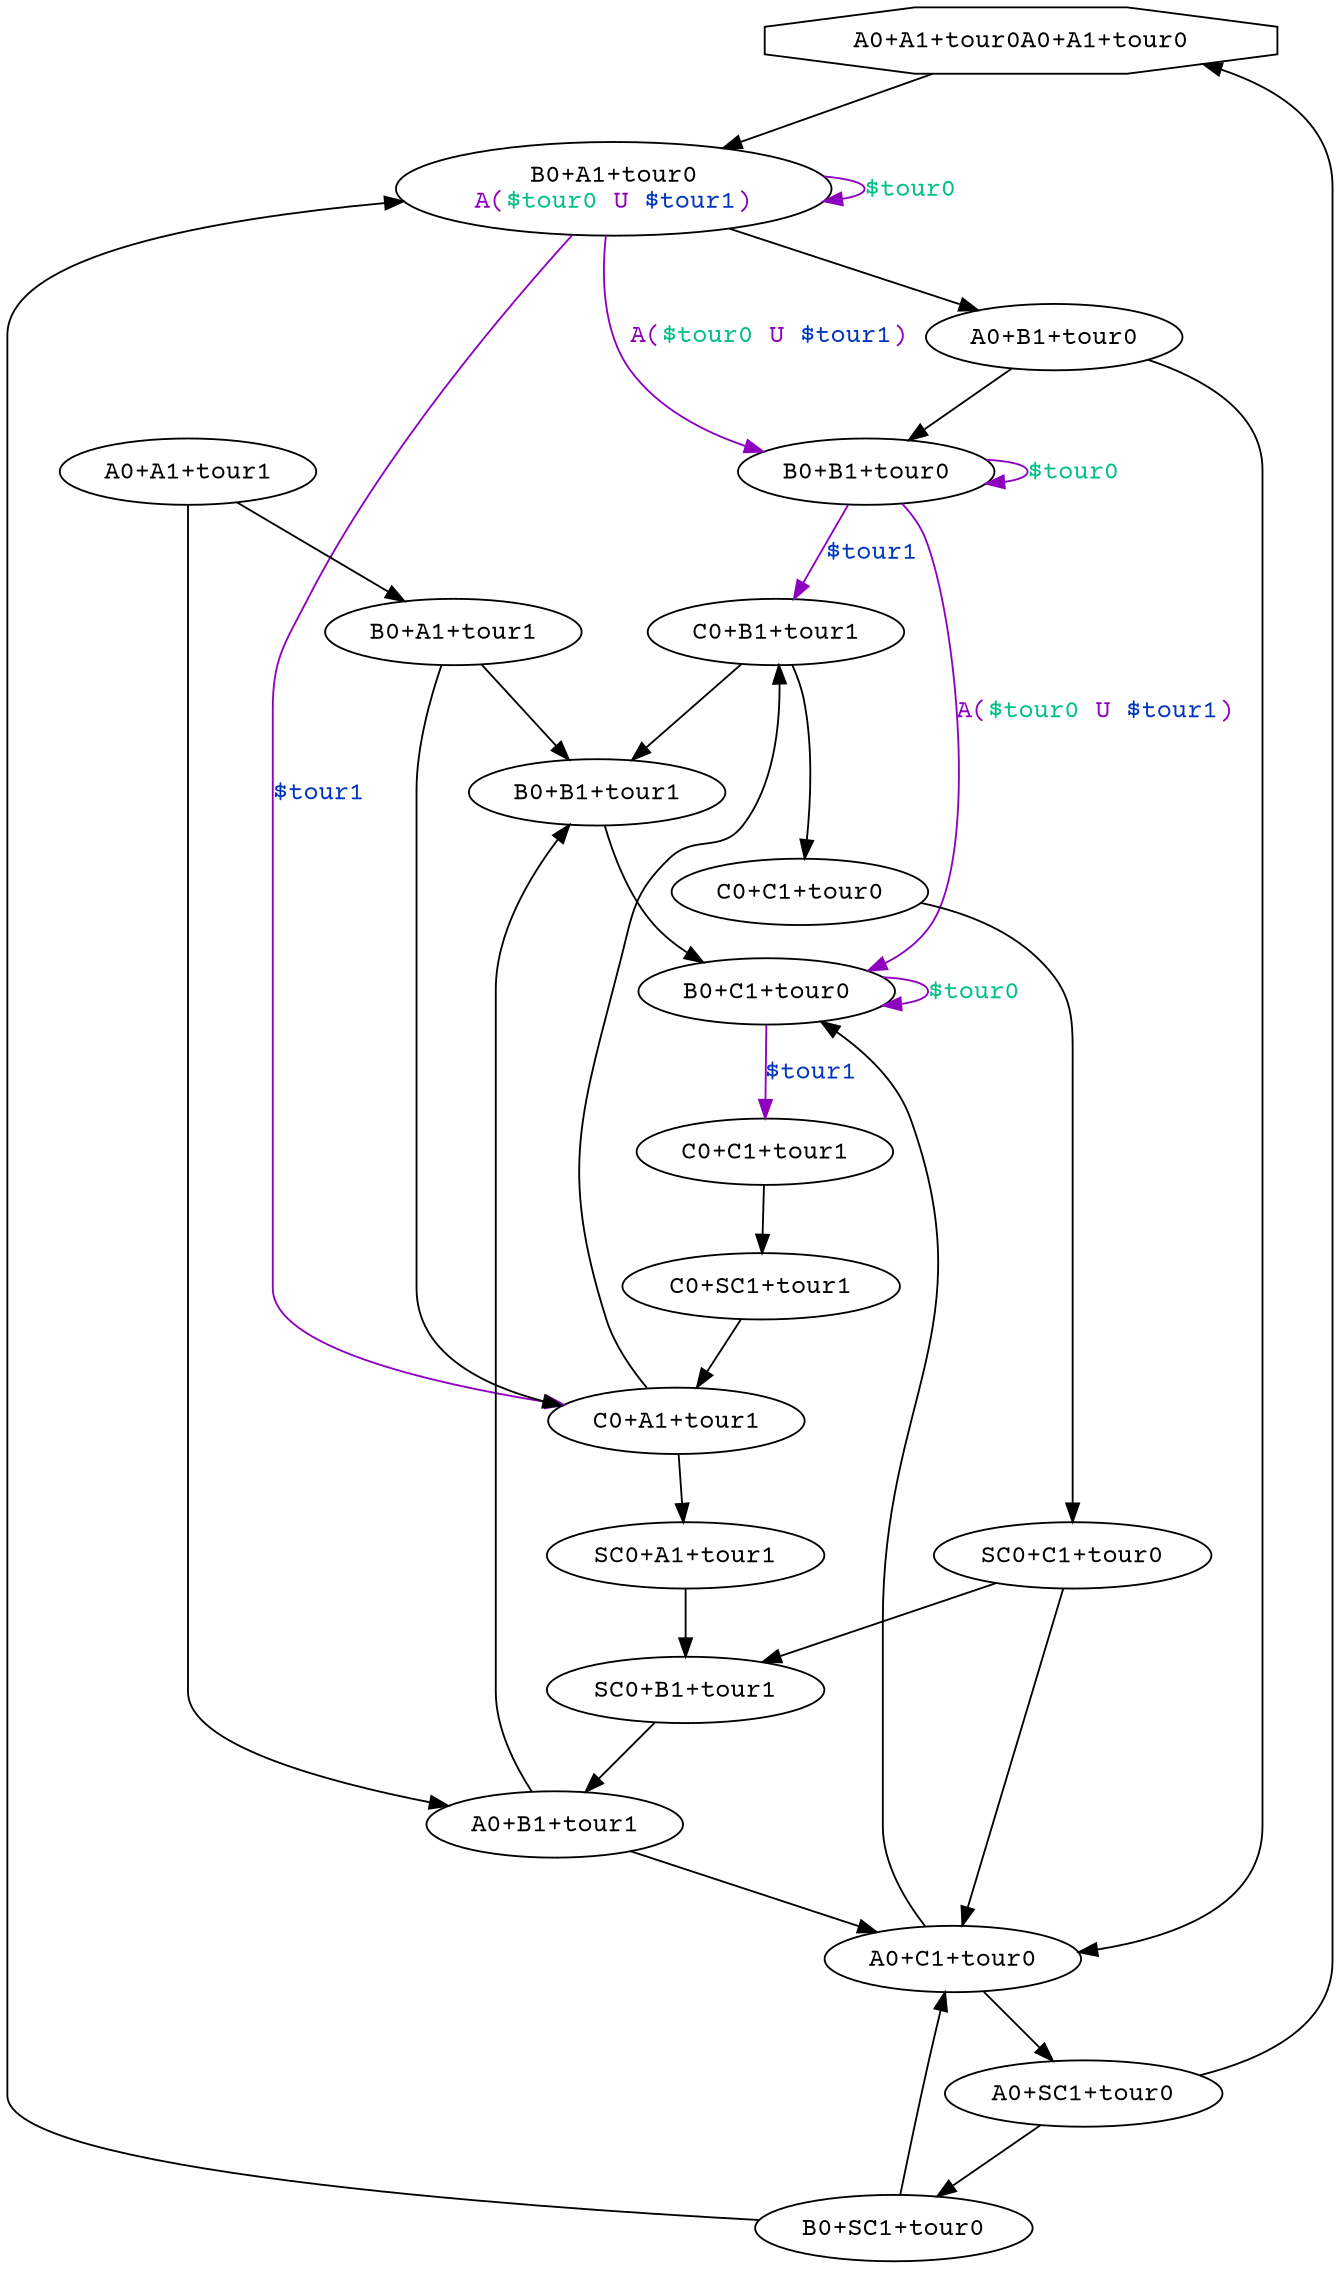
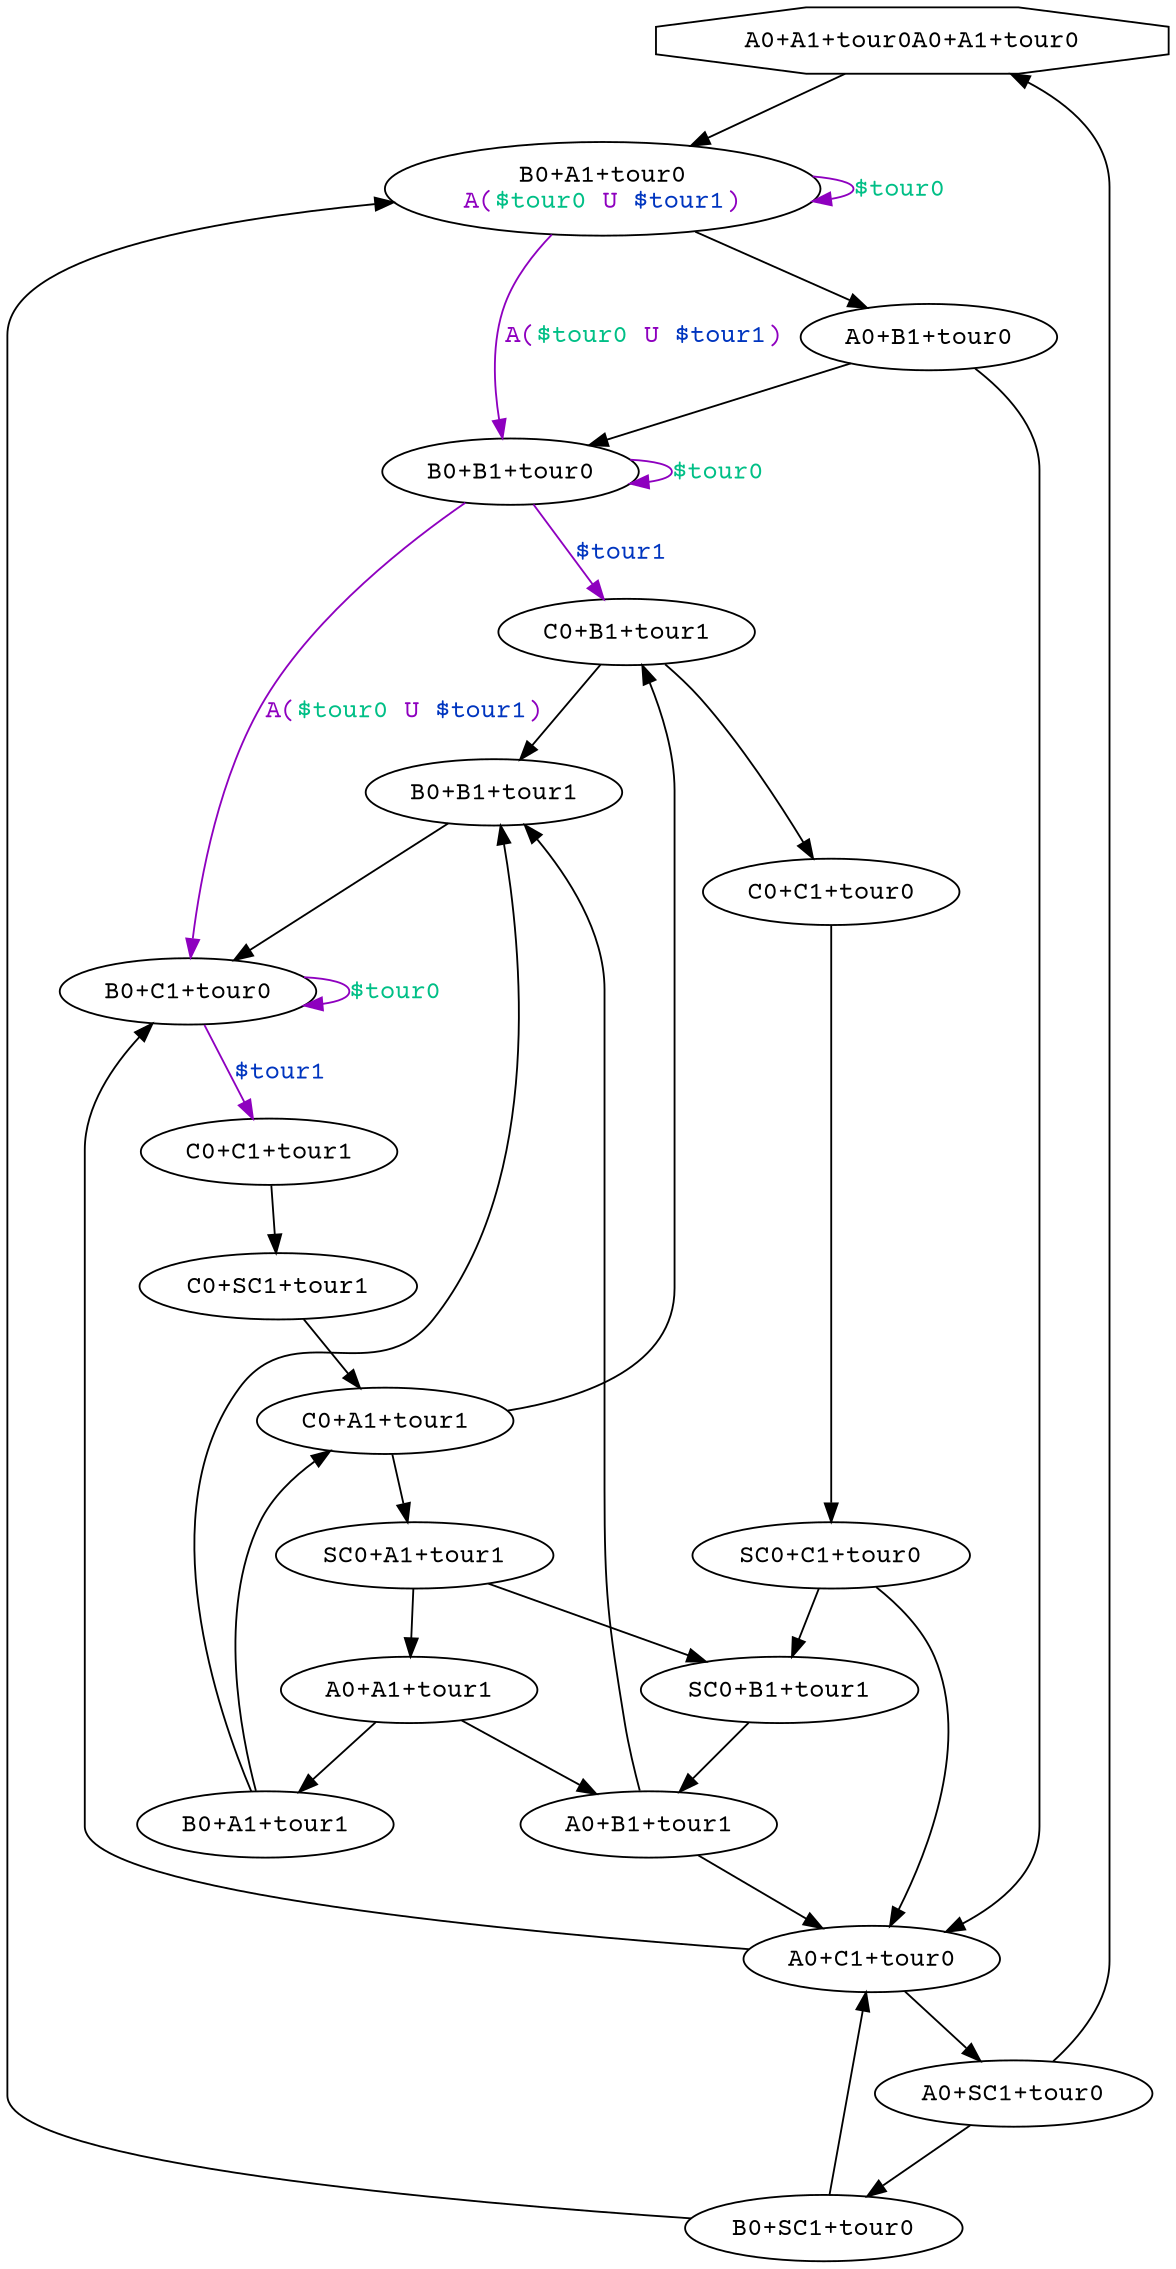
(273, 868) -> none
none -> (412, 1614)
